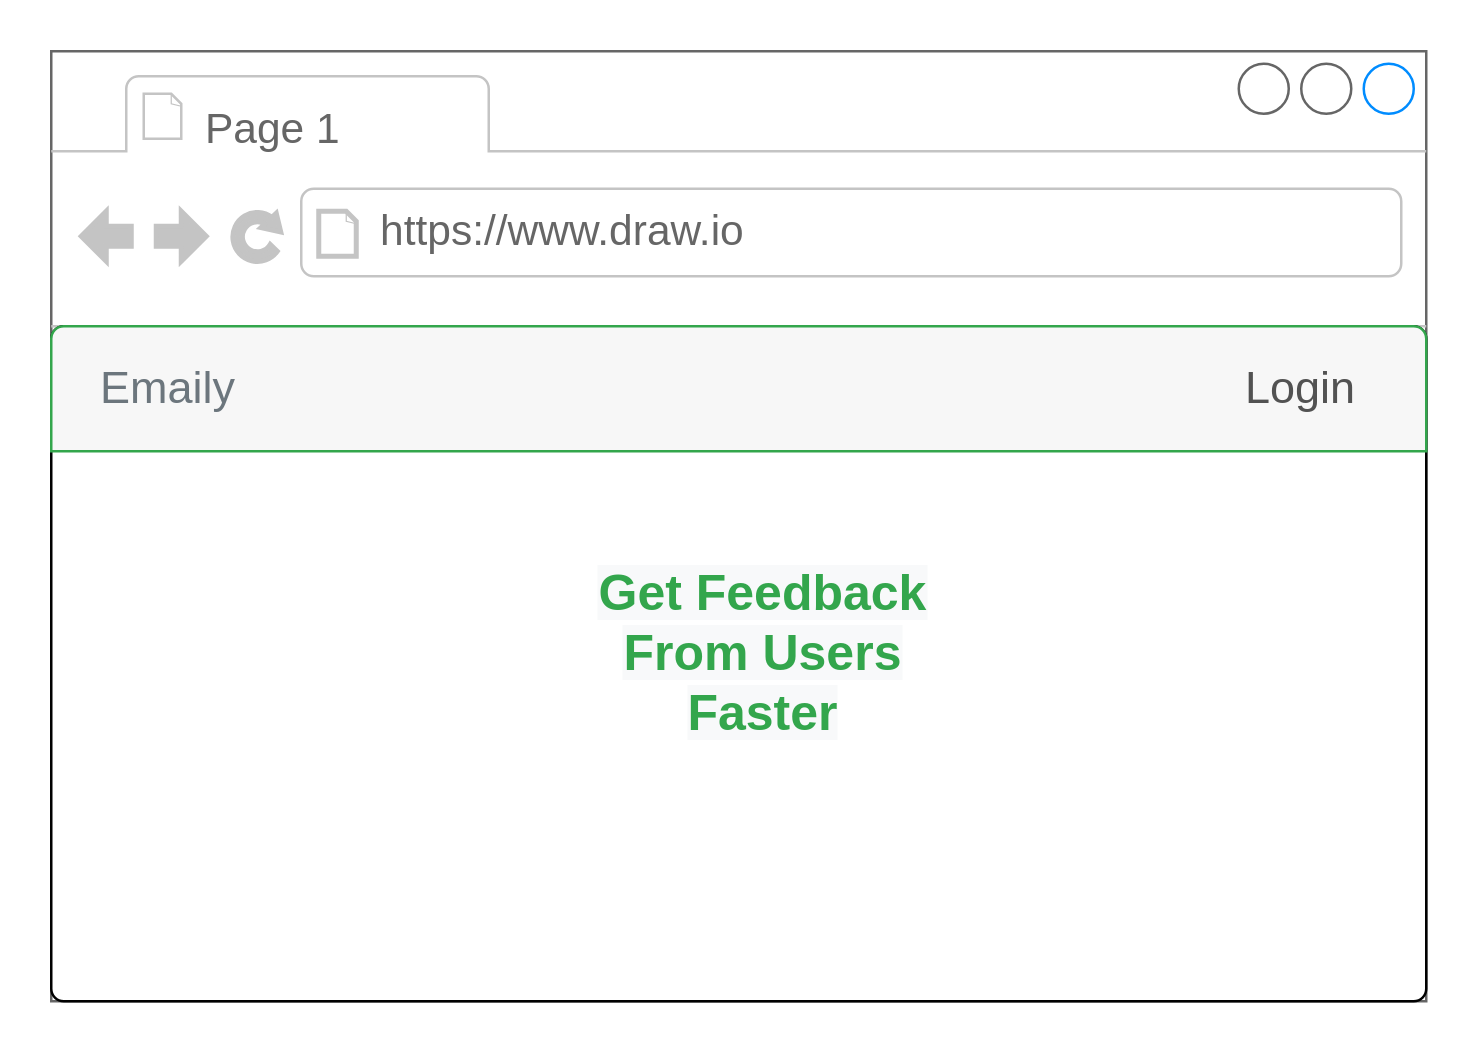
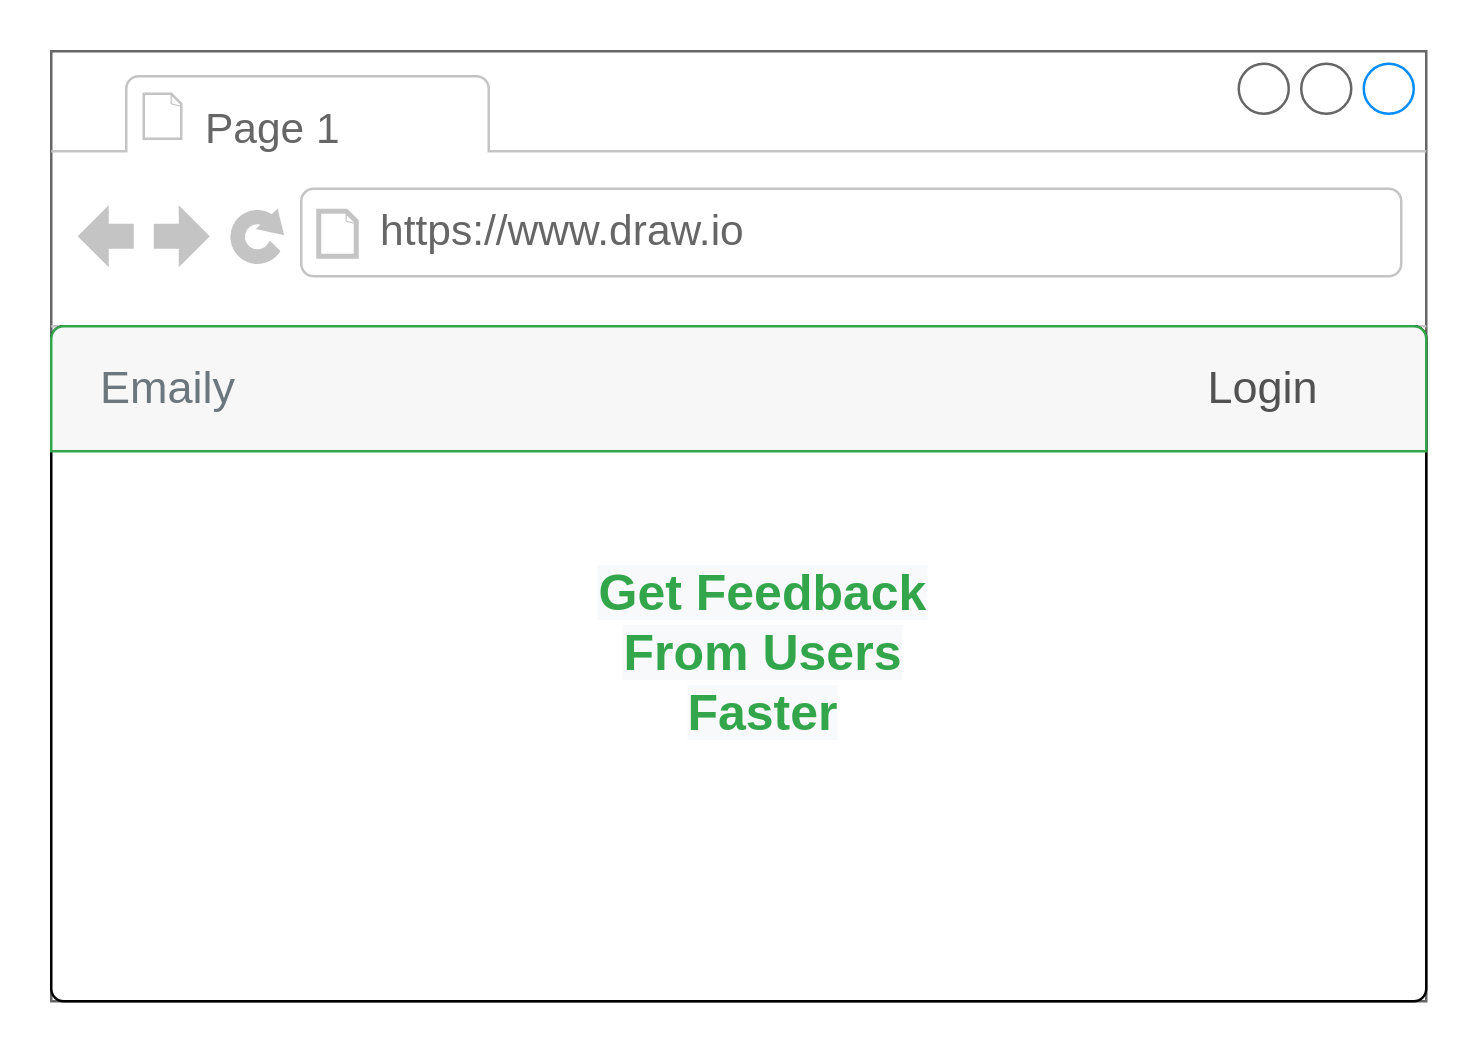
(1301, 388) -> (1264, 388)
